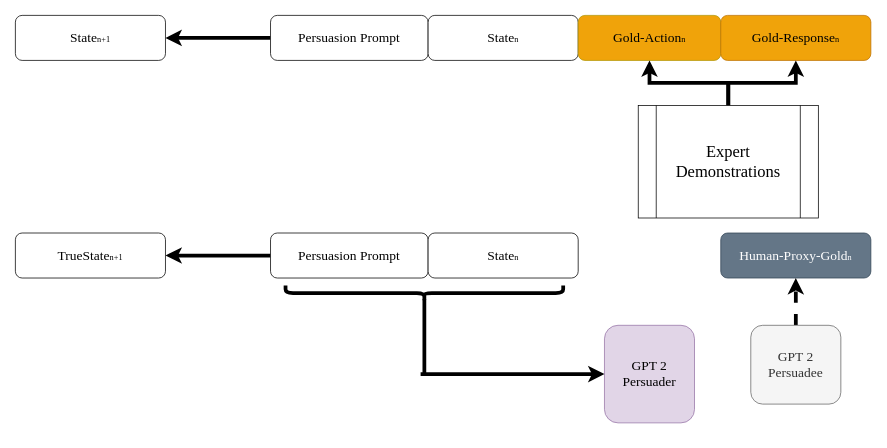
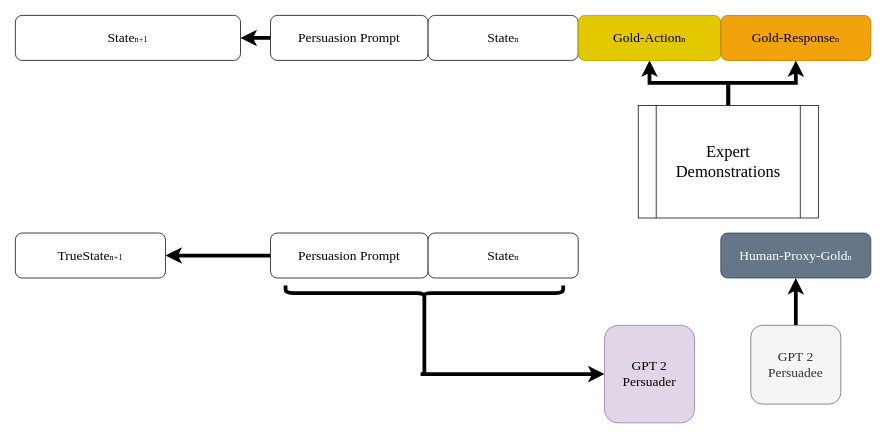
(90, 38) -> (128, 38)
(649, 38) -> (649, 38)
(795, 308) -> (795, 308)
